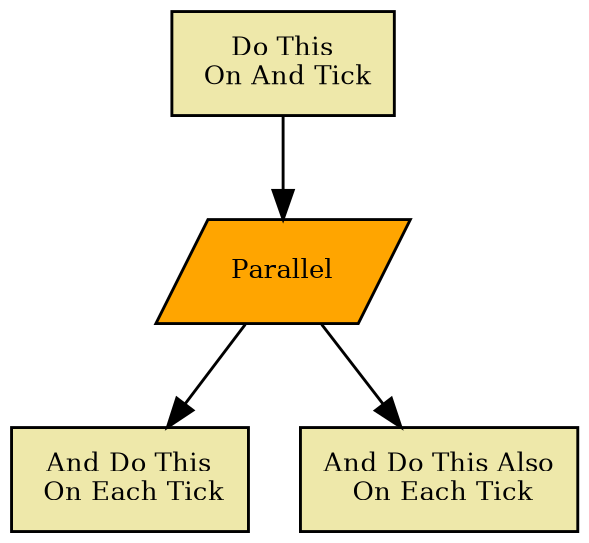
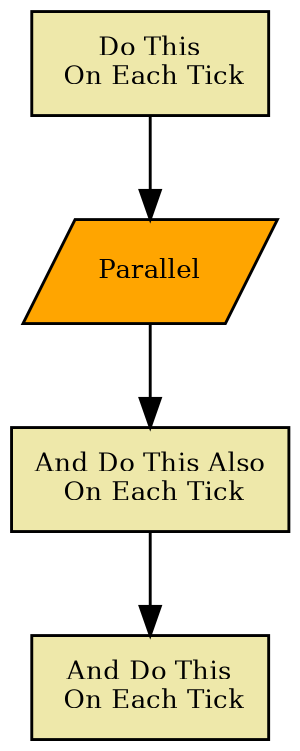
(283, 64) -> (150, 64)
(215, 364) -> (150, 569)
